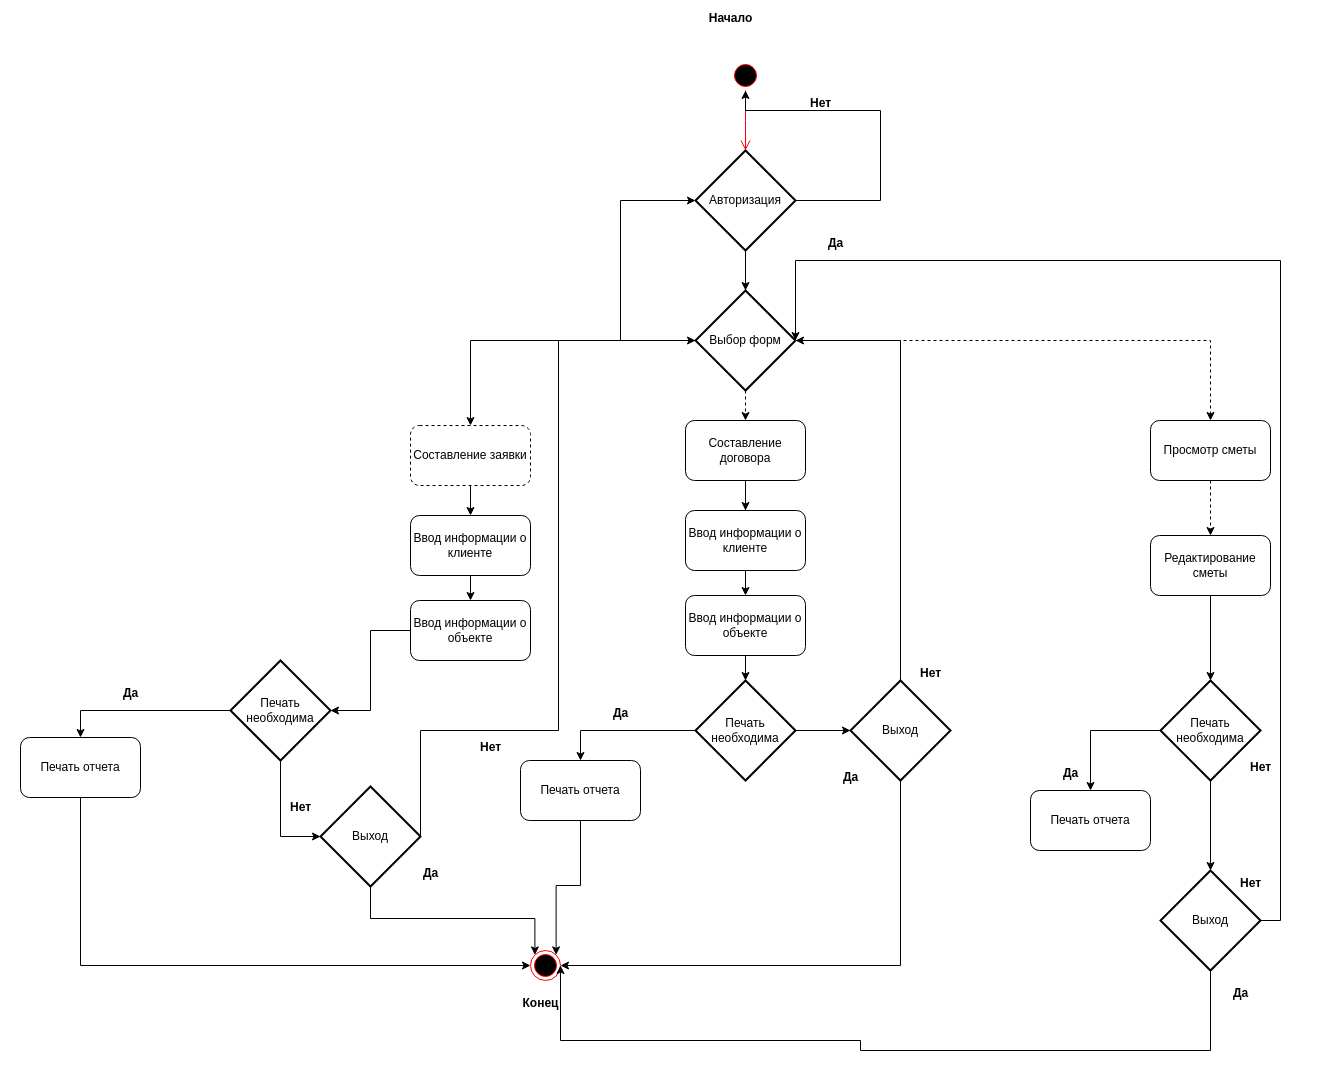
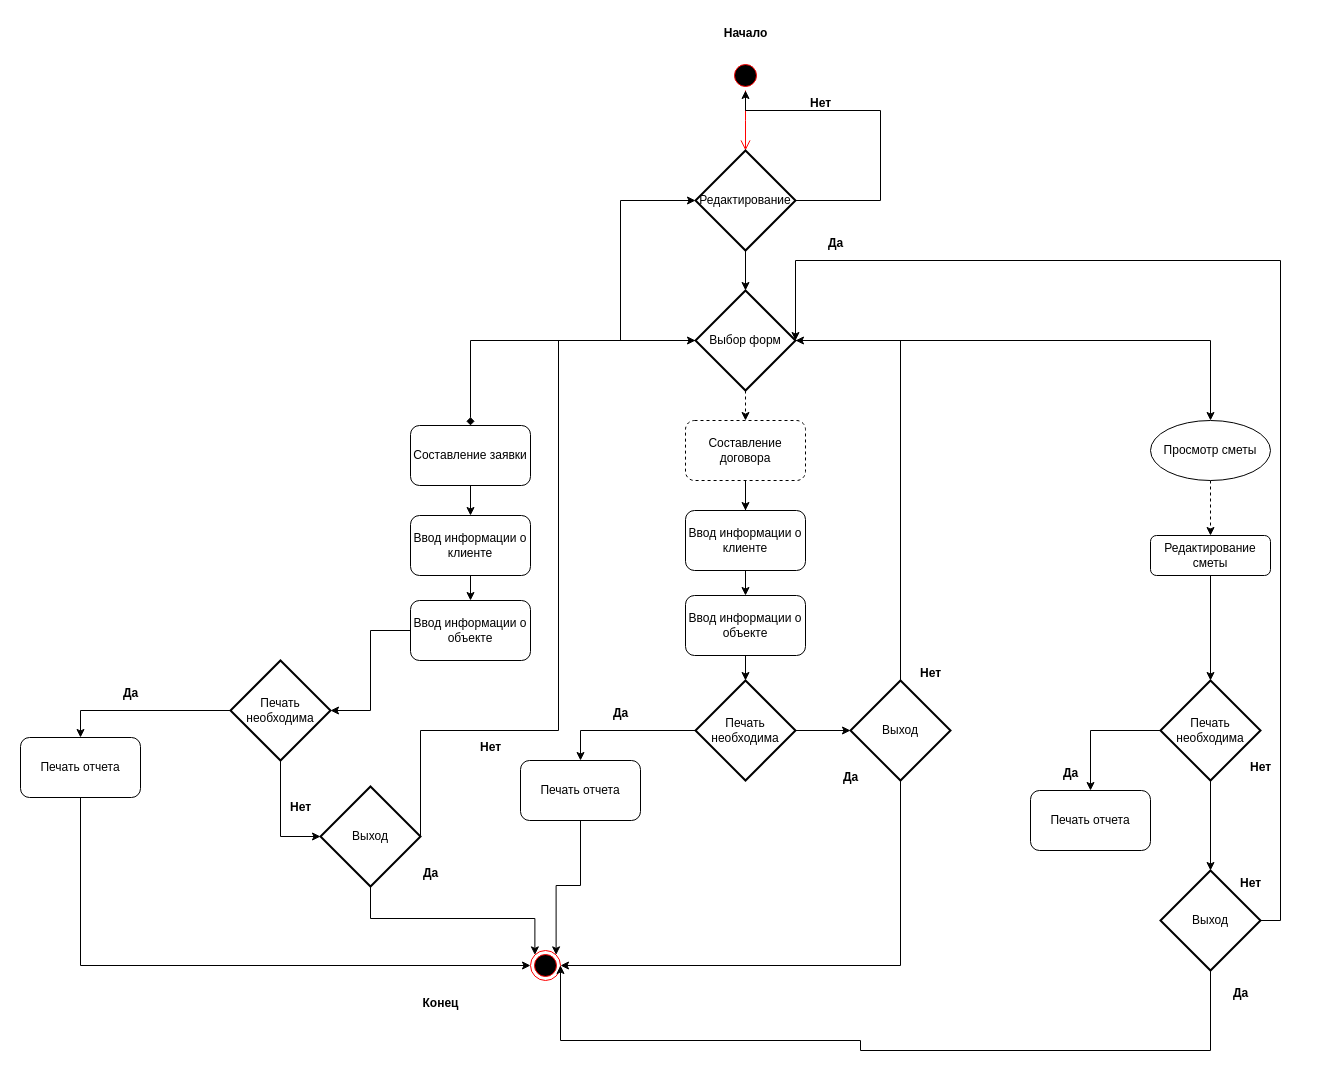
(731, 19) -> (746, 34)
(746, 201) -> (746, 201)
(1092, 341) -> (1092, 341)
(471, 417) -> (471, 417)
(746, 451) -> (746, 451)
(1211, 451) -> (1211, 451)
(471, 456) -> (471, 456)
(1211, 566) -> (1211, 556)
(541, 1004) -> (441, 1004)
